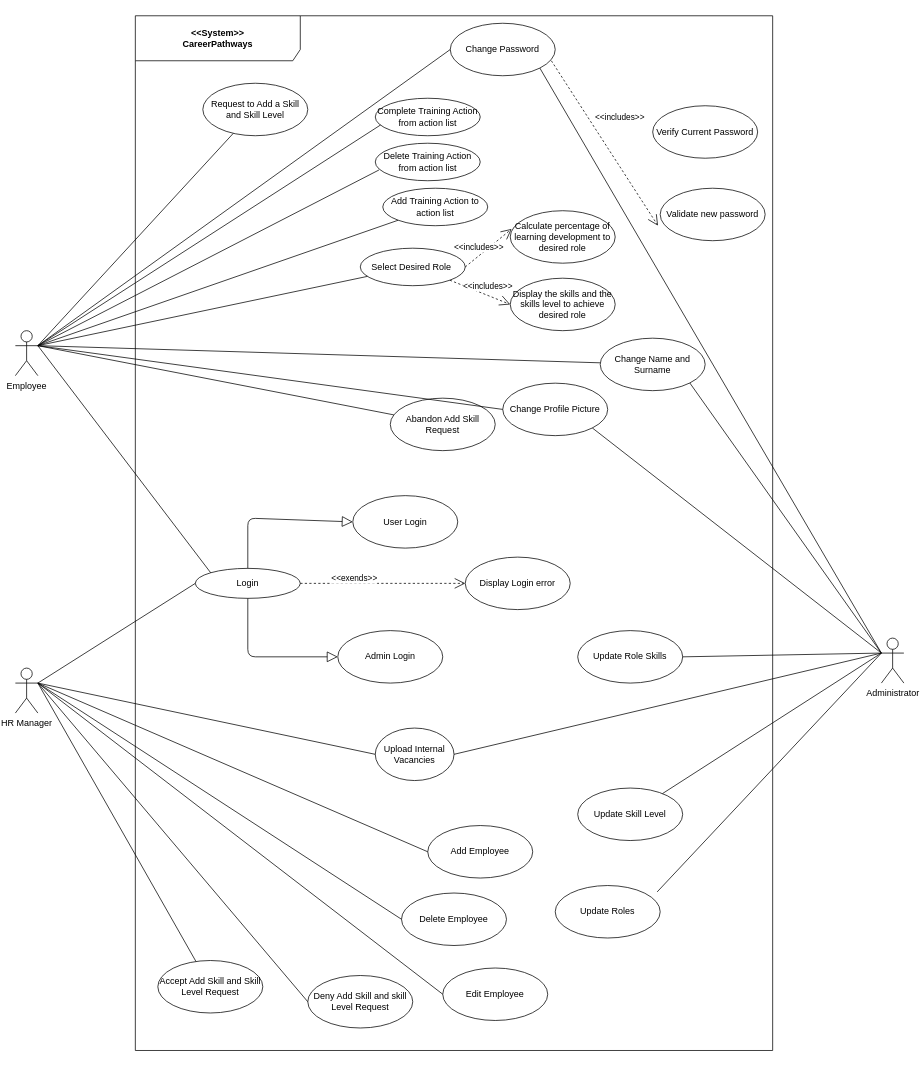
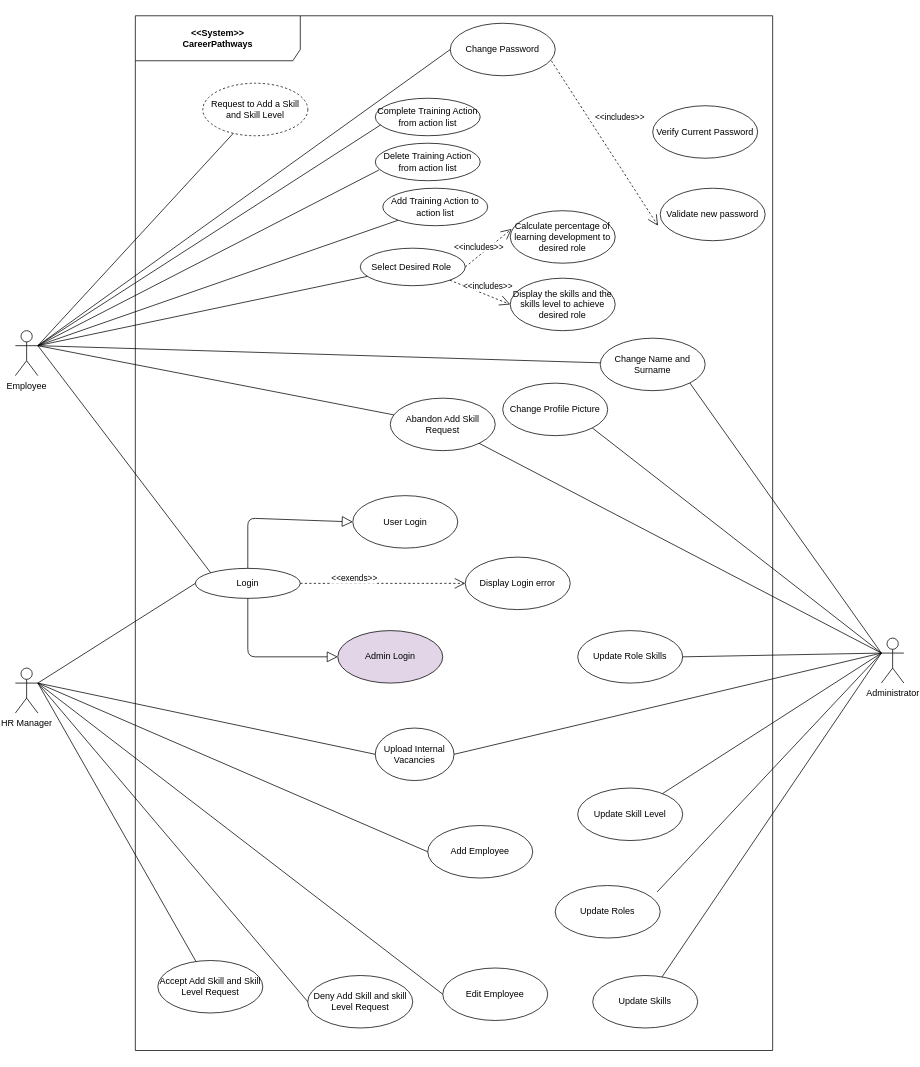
(255, 109) -> (255, 109)
(707, 353) -> (677, 546)
(278, 378) -> none
(390, 657) -> (390, 657)
(229, 807) -> none
none -> (770, 818)
(454, 919) -> none
none -> (645, 1002)
